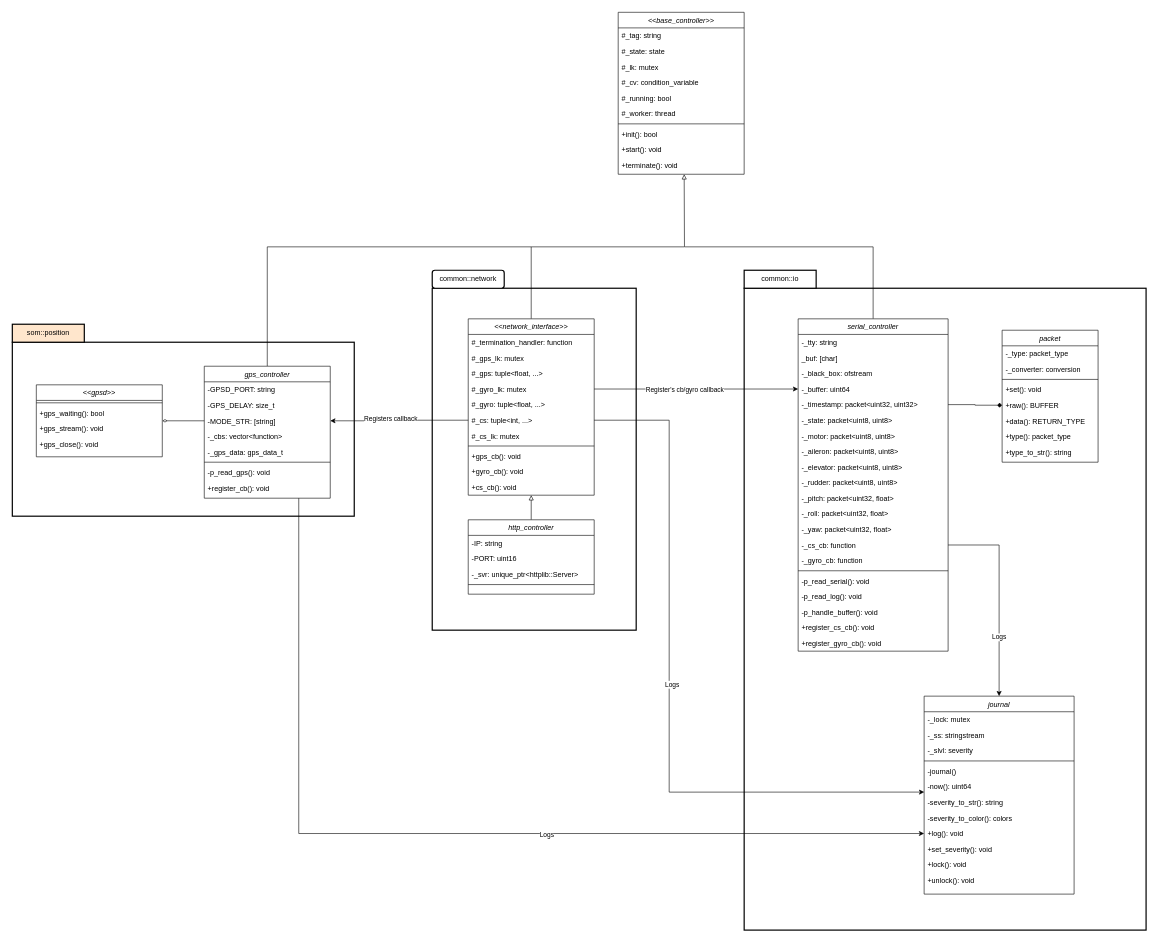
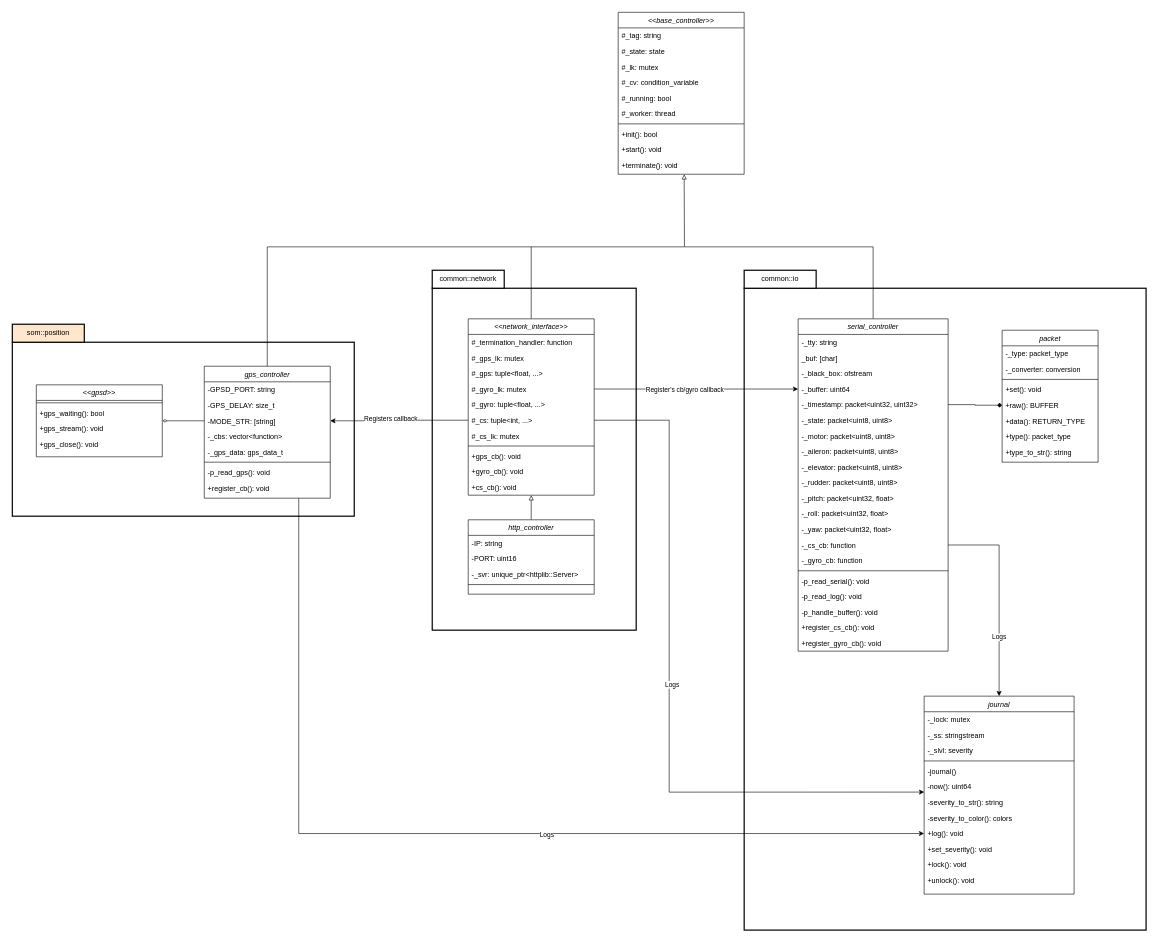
(468, 279) -> (468, 279)
